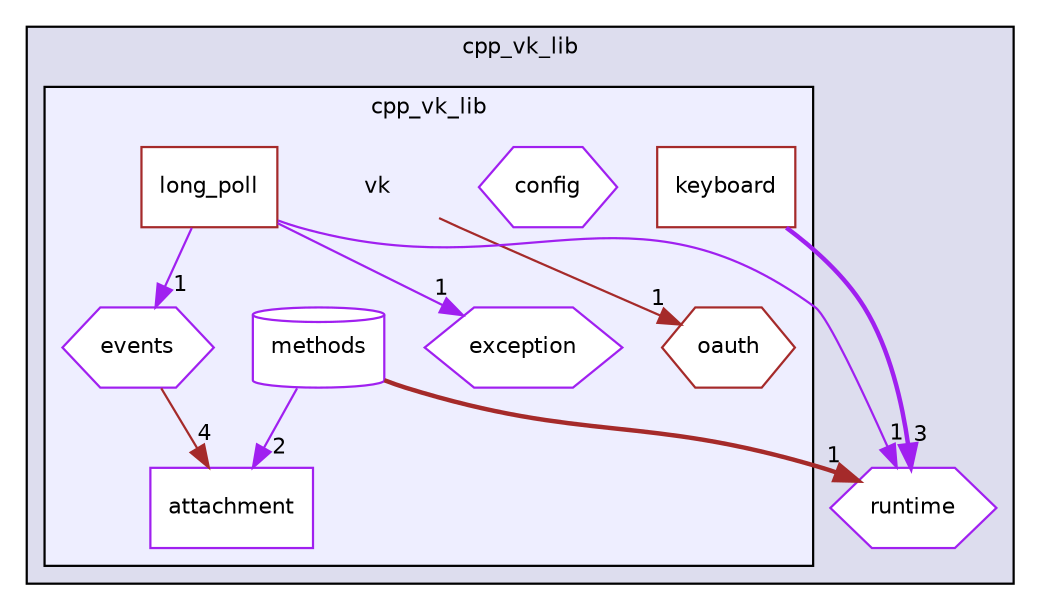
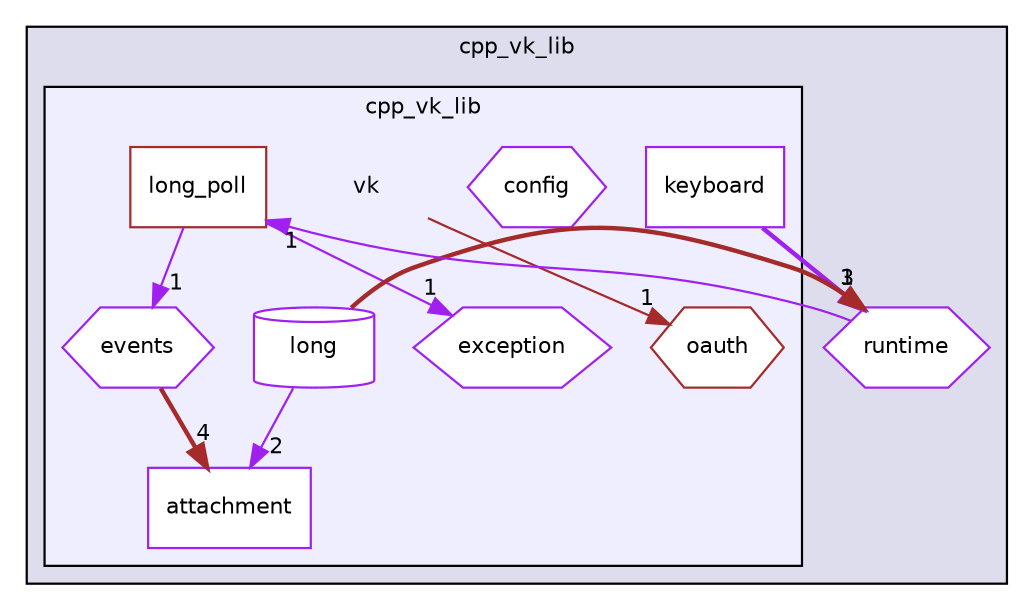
(726, 187) -> (715, 187)
(631, 239) -> (585, 270)
(319, 348) -> (314, 348)
(179, 418) -> (178, 418)
